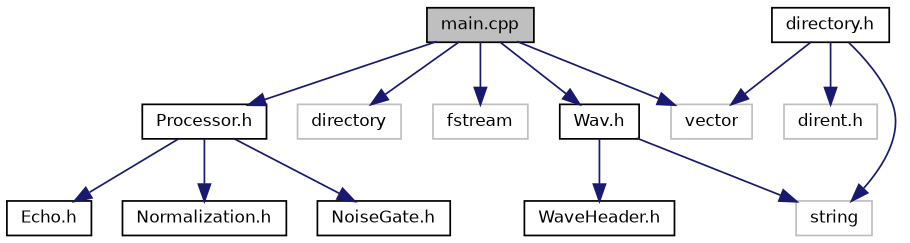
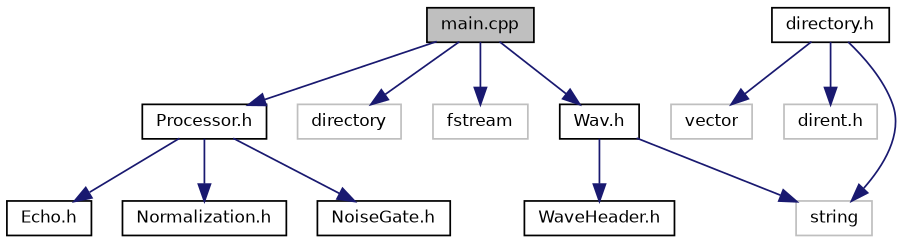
(588, 70) -> none
